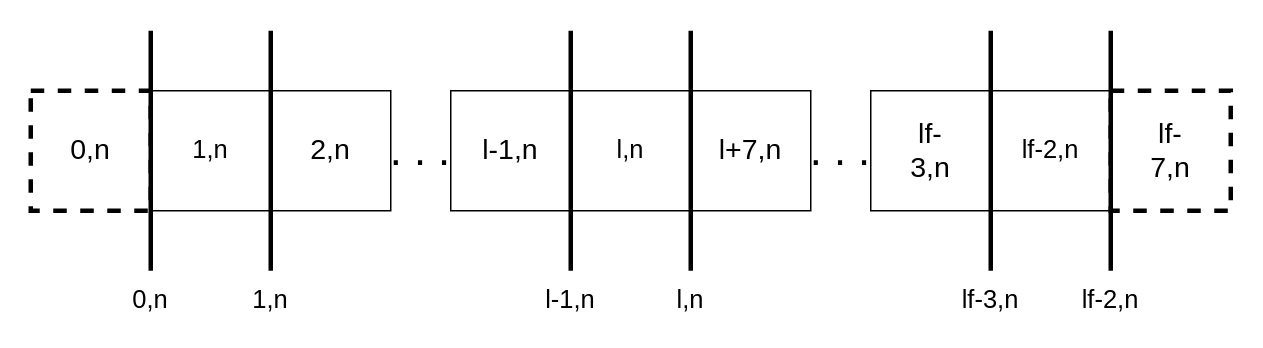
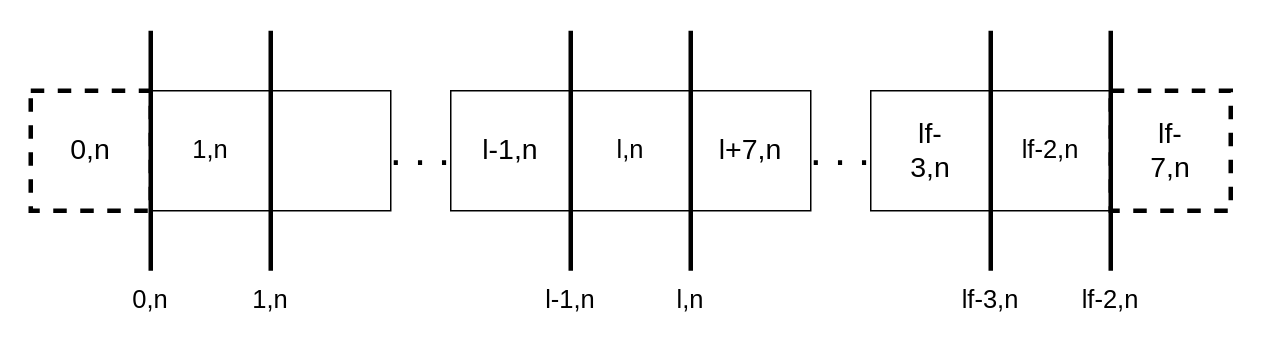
(331, 151) -> none
